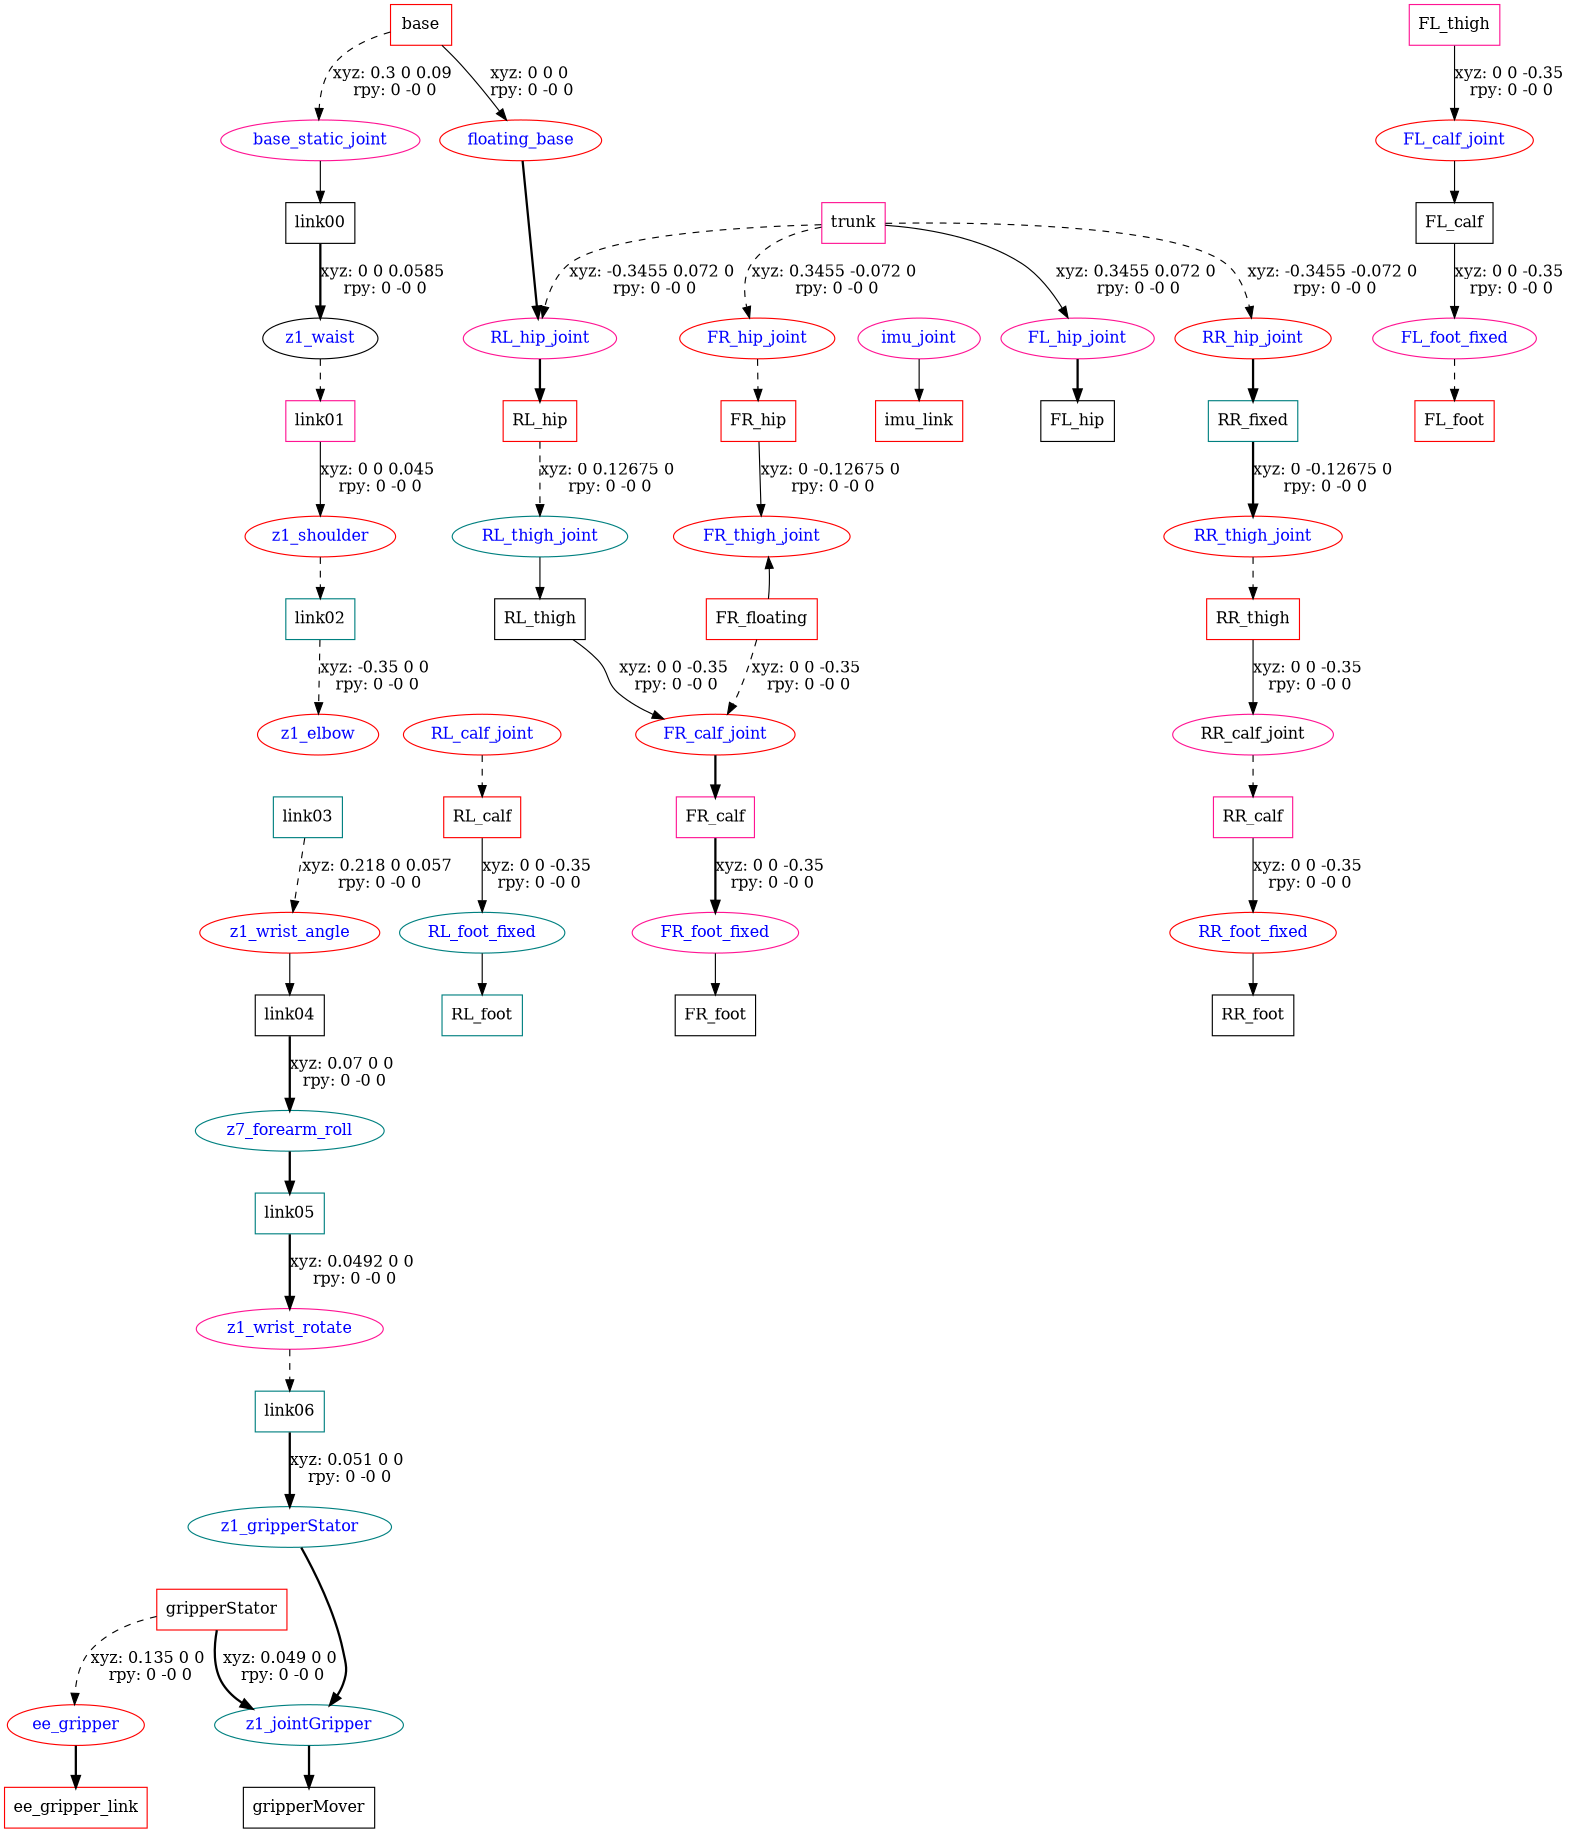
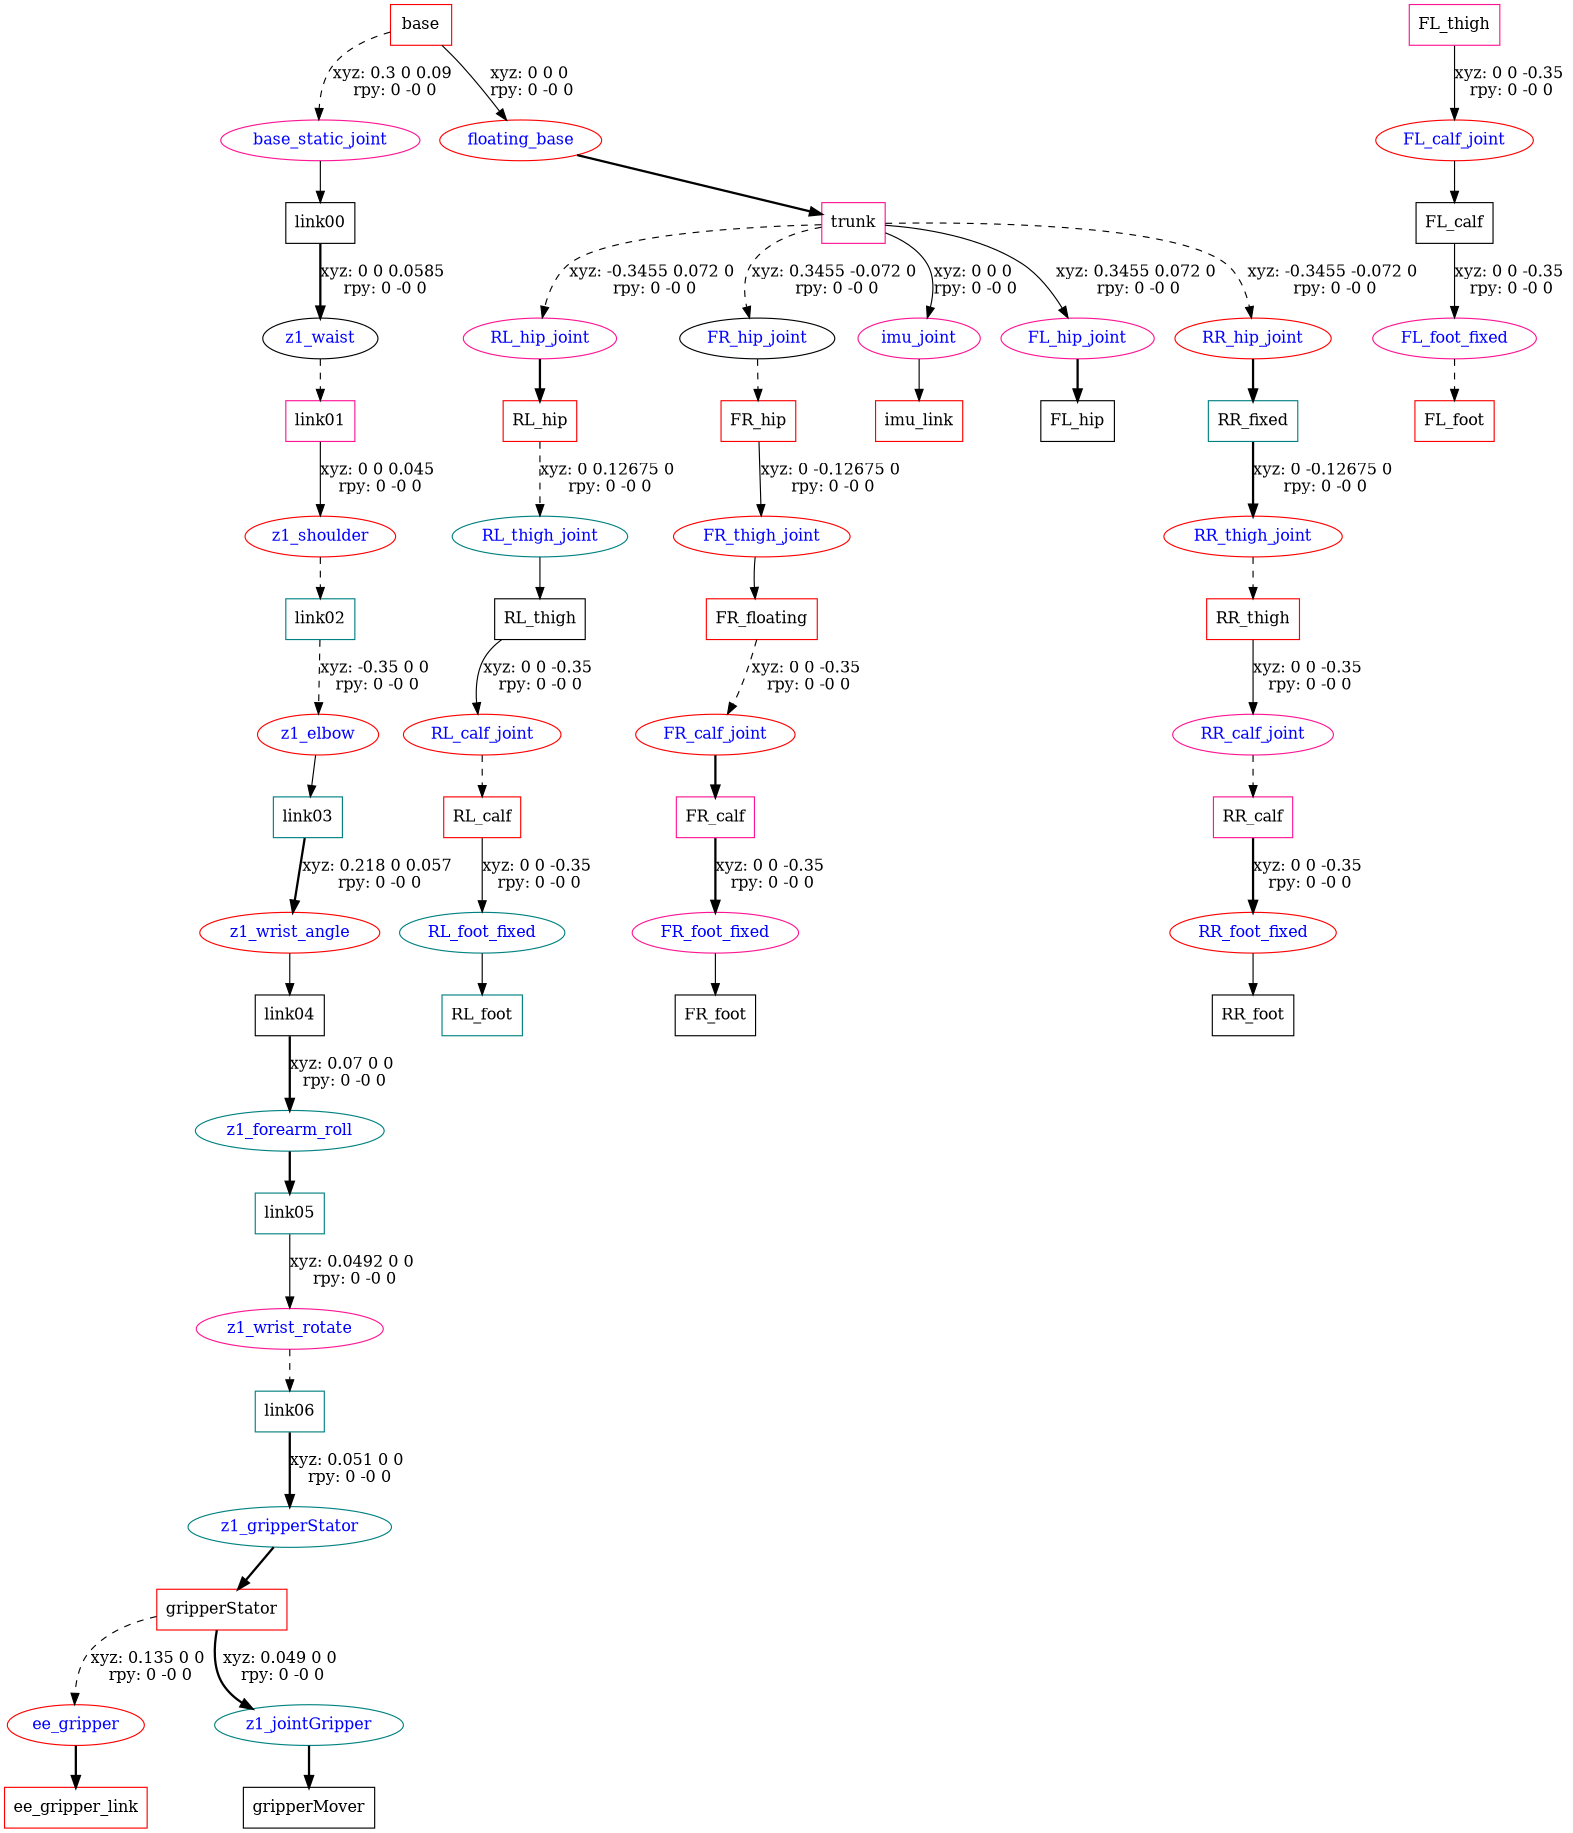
(530, 234) -> (694, 183)
none -> (925, 260)
(757, 338) -> (757, 338)
(769, 584) -> (754, 572)
(609, 681) -> (480, 667)
(1253, 735) -> (1253, 735)
none -> (314, 770)
(300, 869) -> (300, 869)
(1253, 869) -> (1253, 869)
(290, 1131) -> (290, 1131)
(290, 1265) -> (290, 1265)
(334, 1620) -> (260, 1564)
